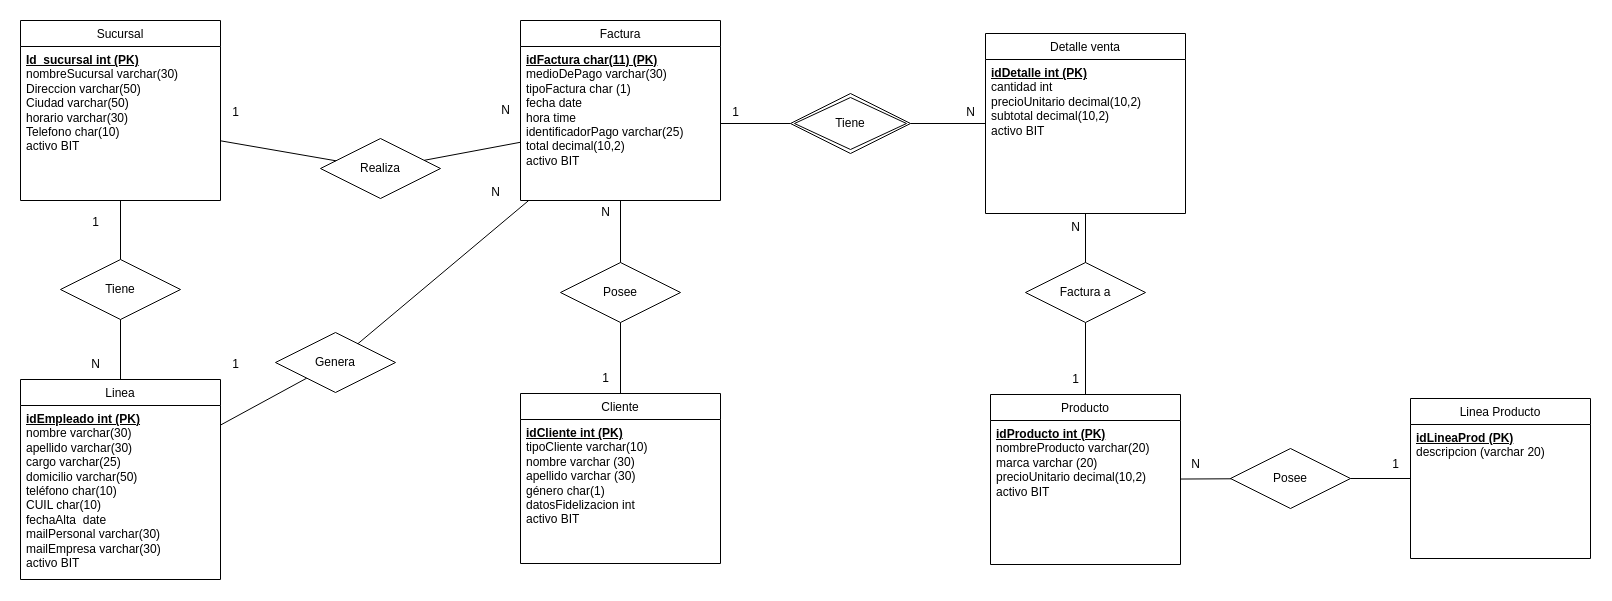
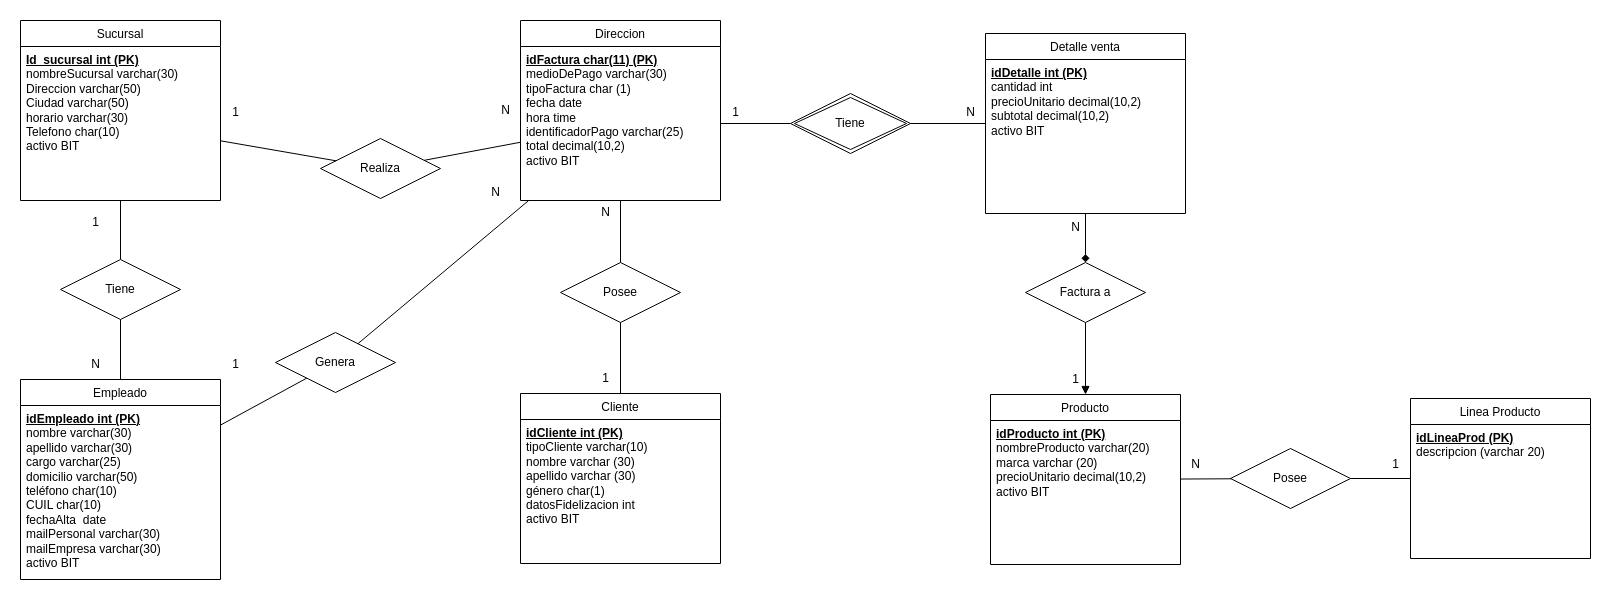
(621, 35) -> (621, 35)
(1086, 258) -> (1086, 254)
(1086, 388) -> (1086, 385)
(121, 394) -> (121, 394)
